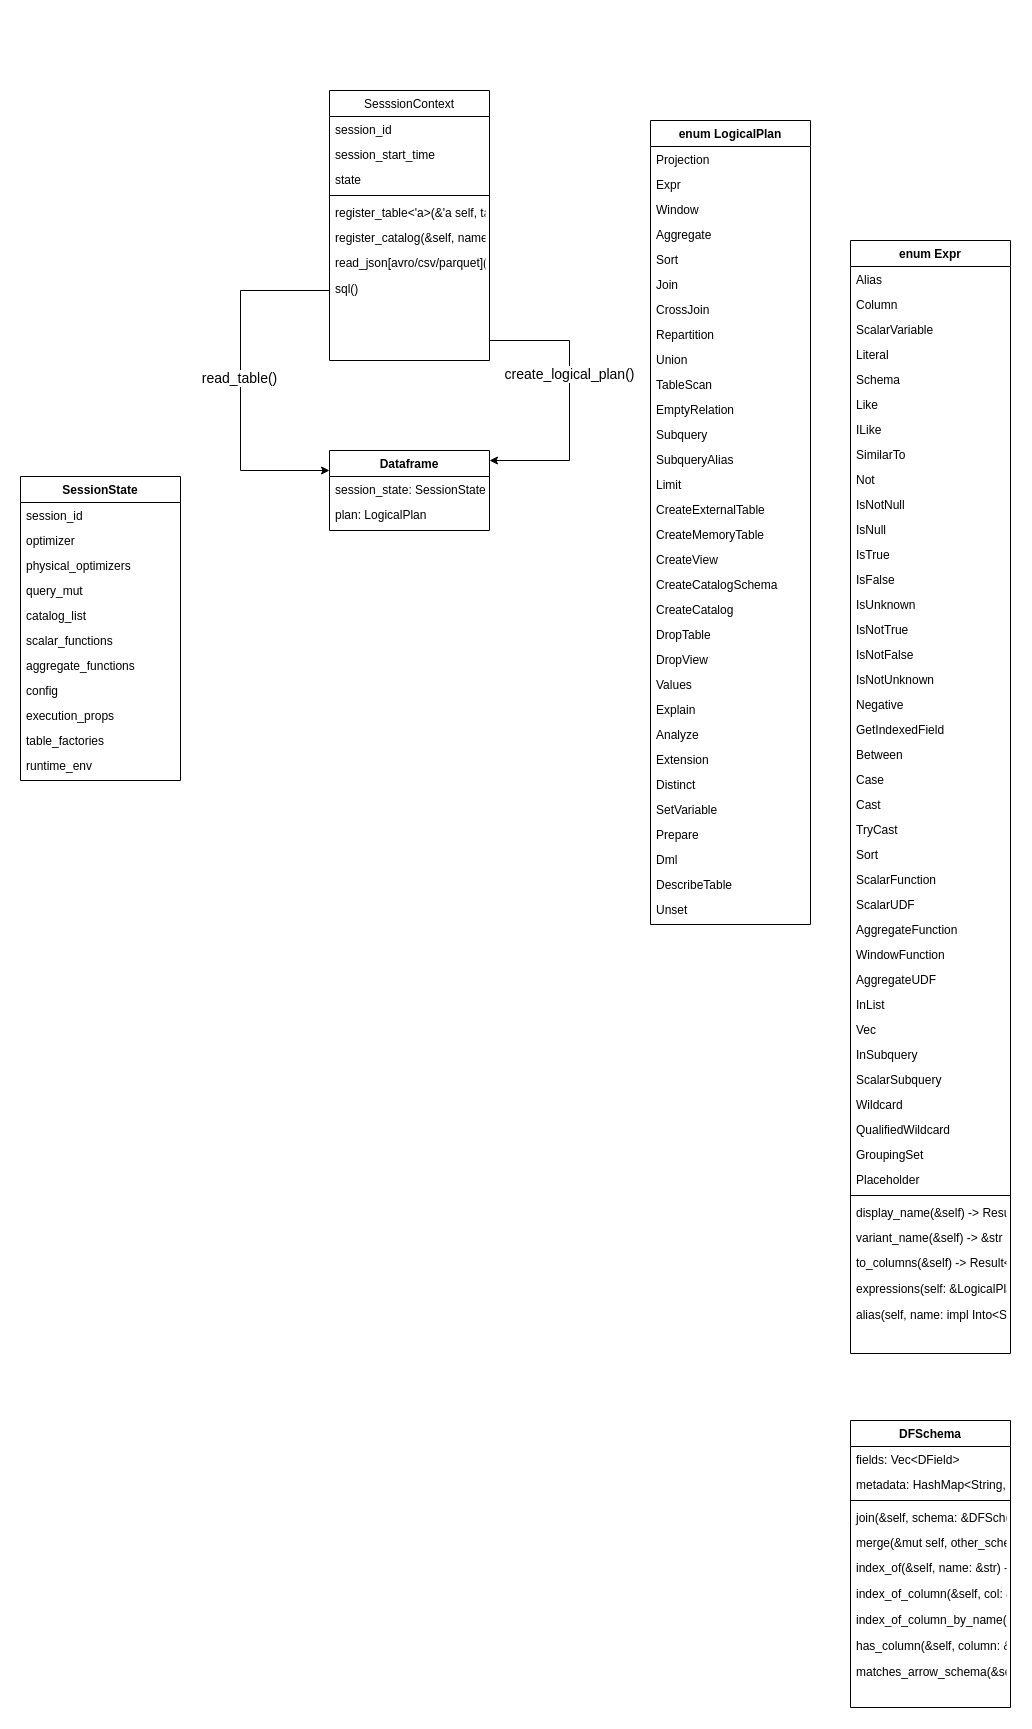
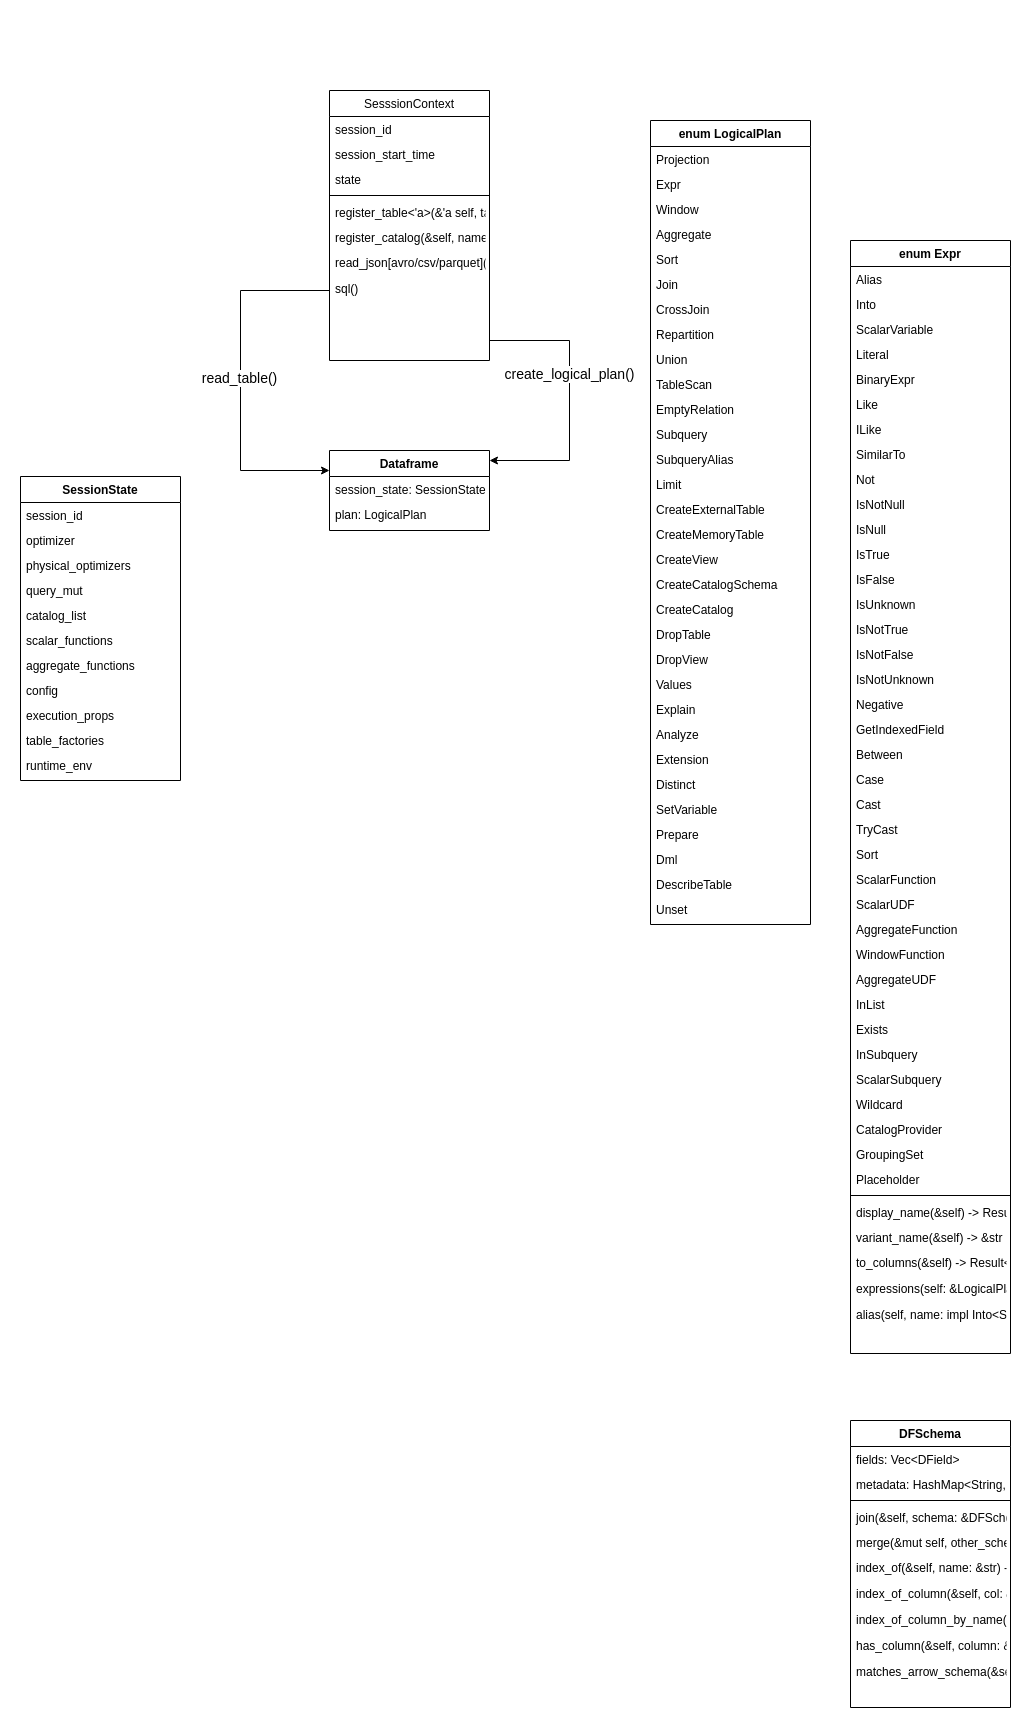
(875, 305) -> (869, 305)
(876, 380) -> (888, 380)
(866, 1030) -> (875, 1030)
(905, 1130) -> (903, 1130)
